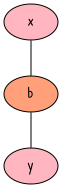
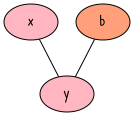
(31, 58) -> (49, 58)
